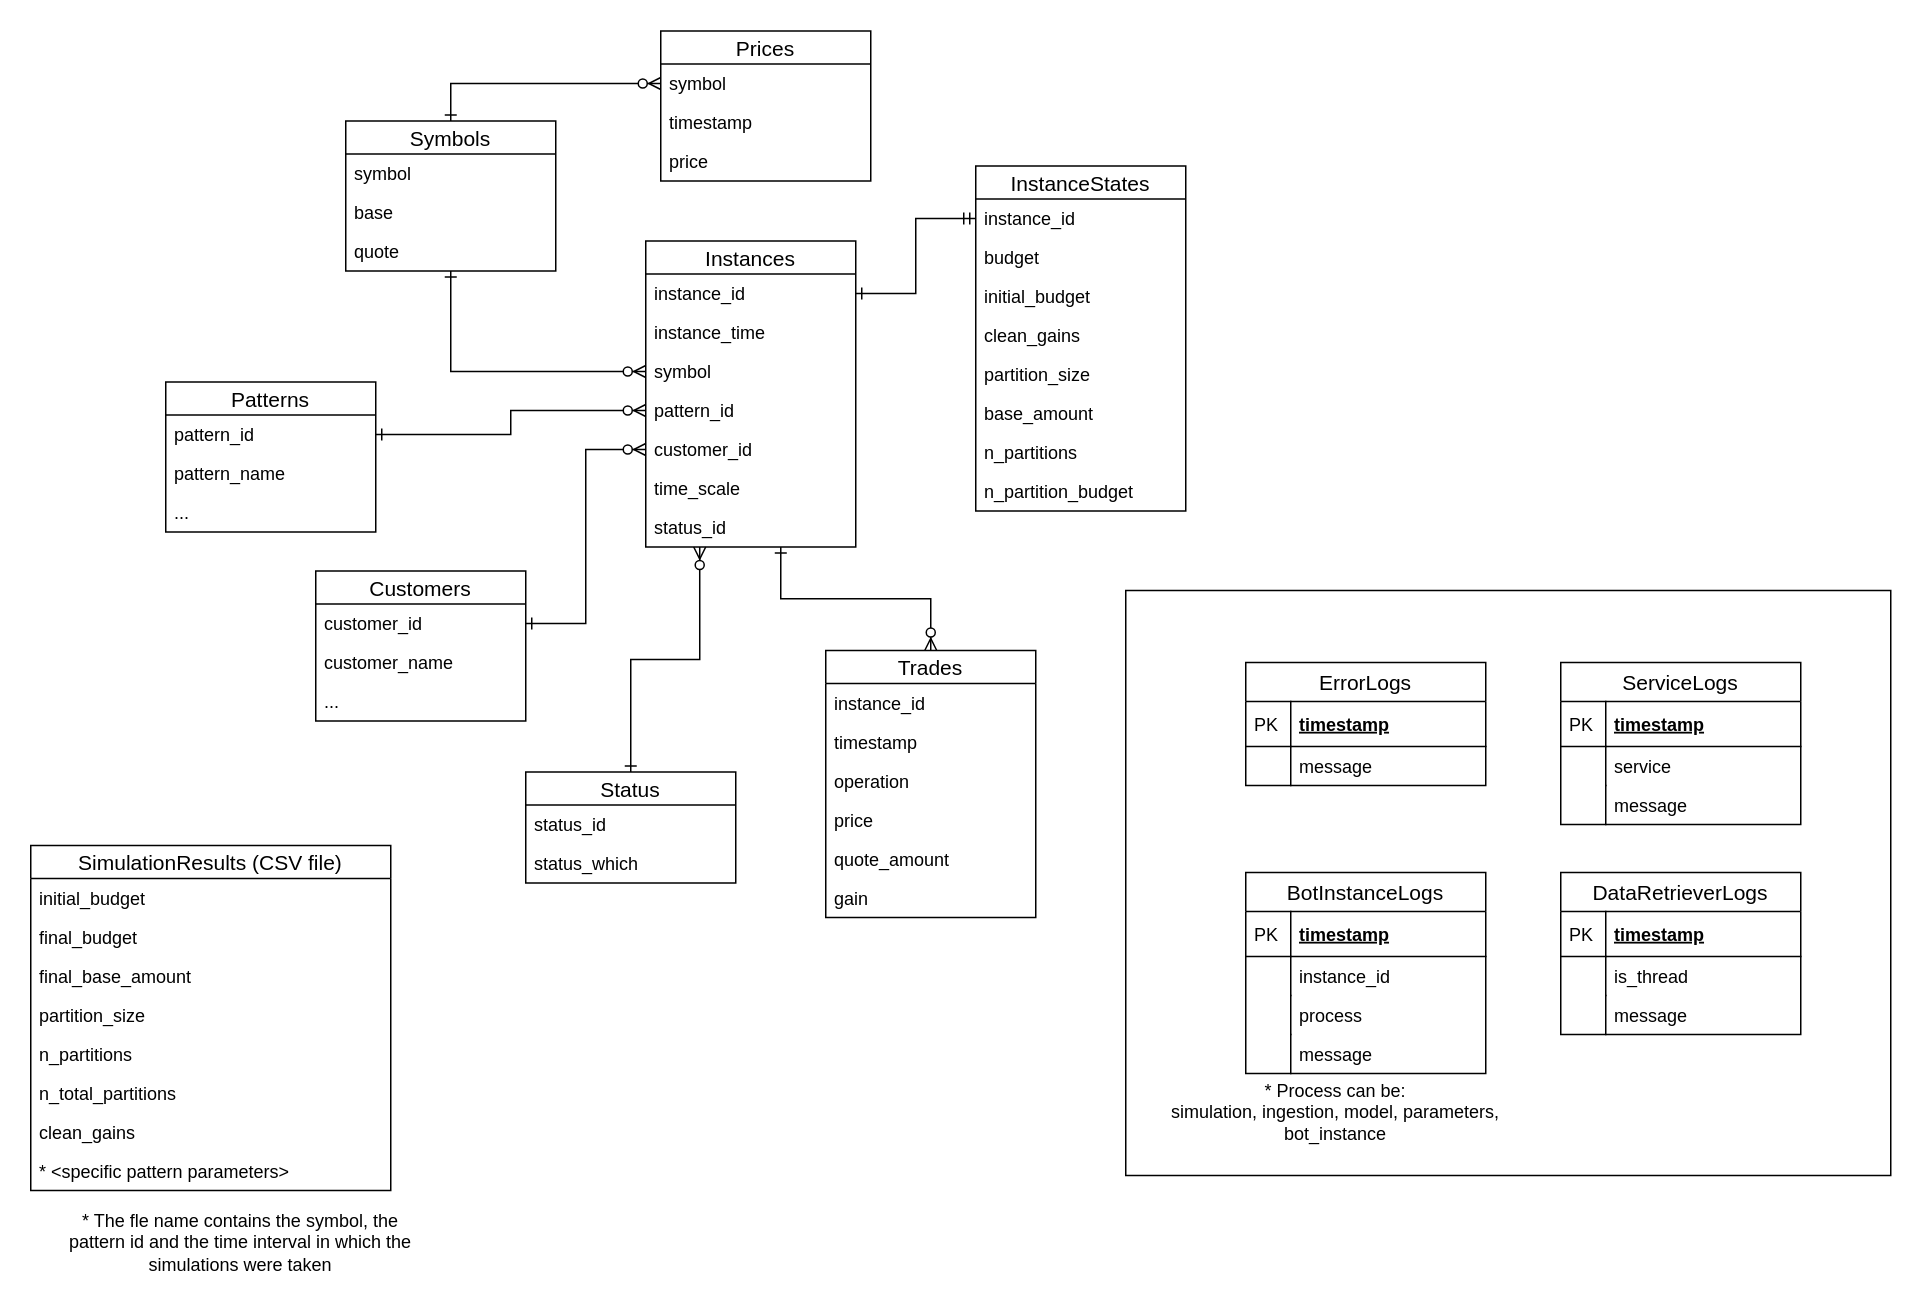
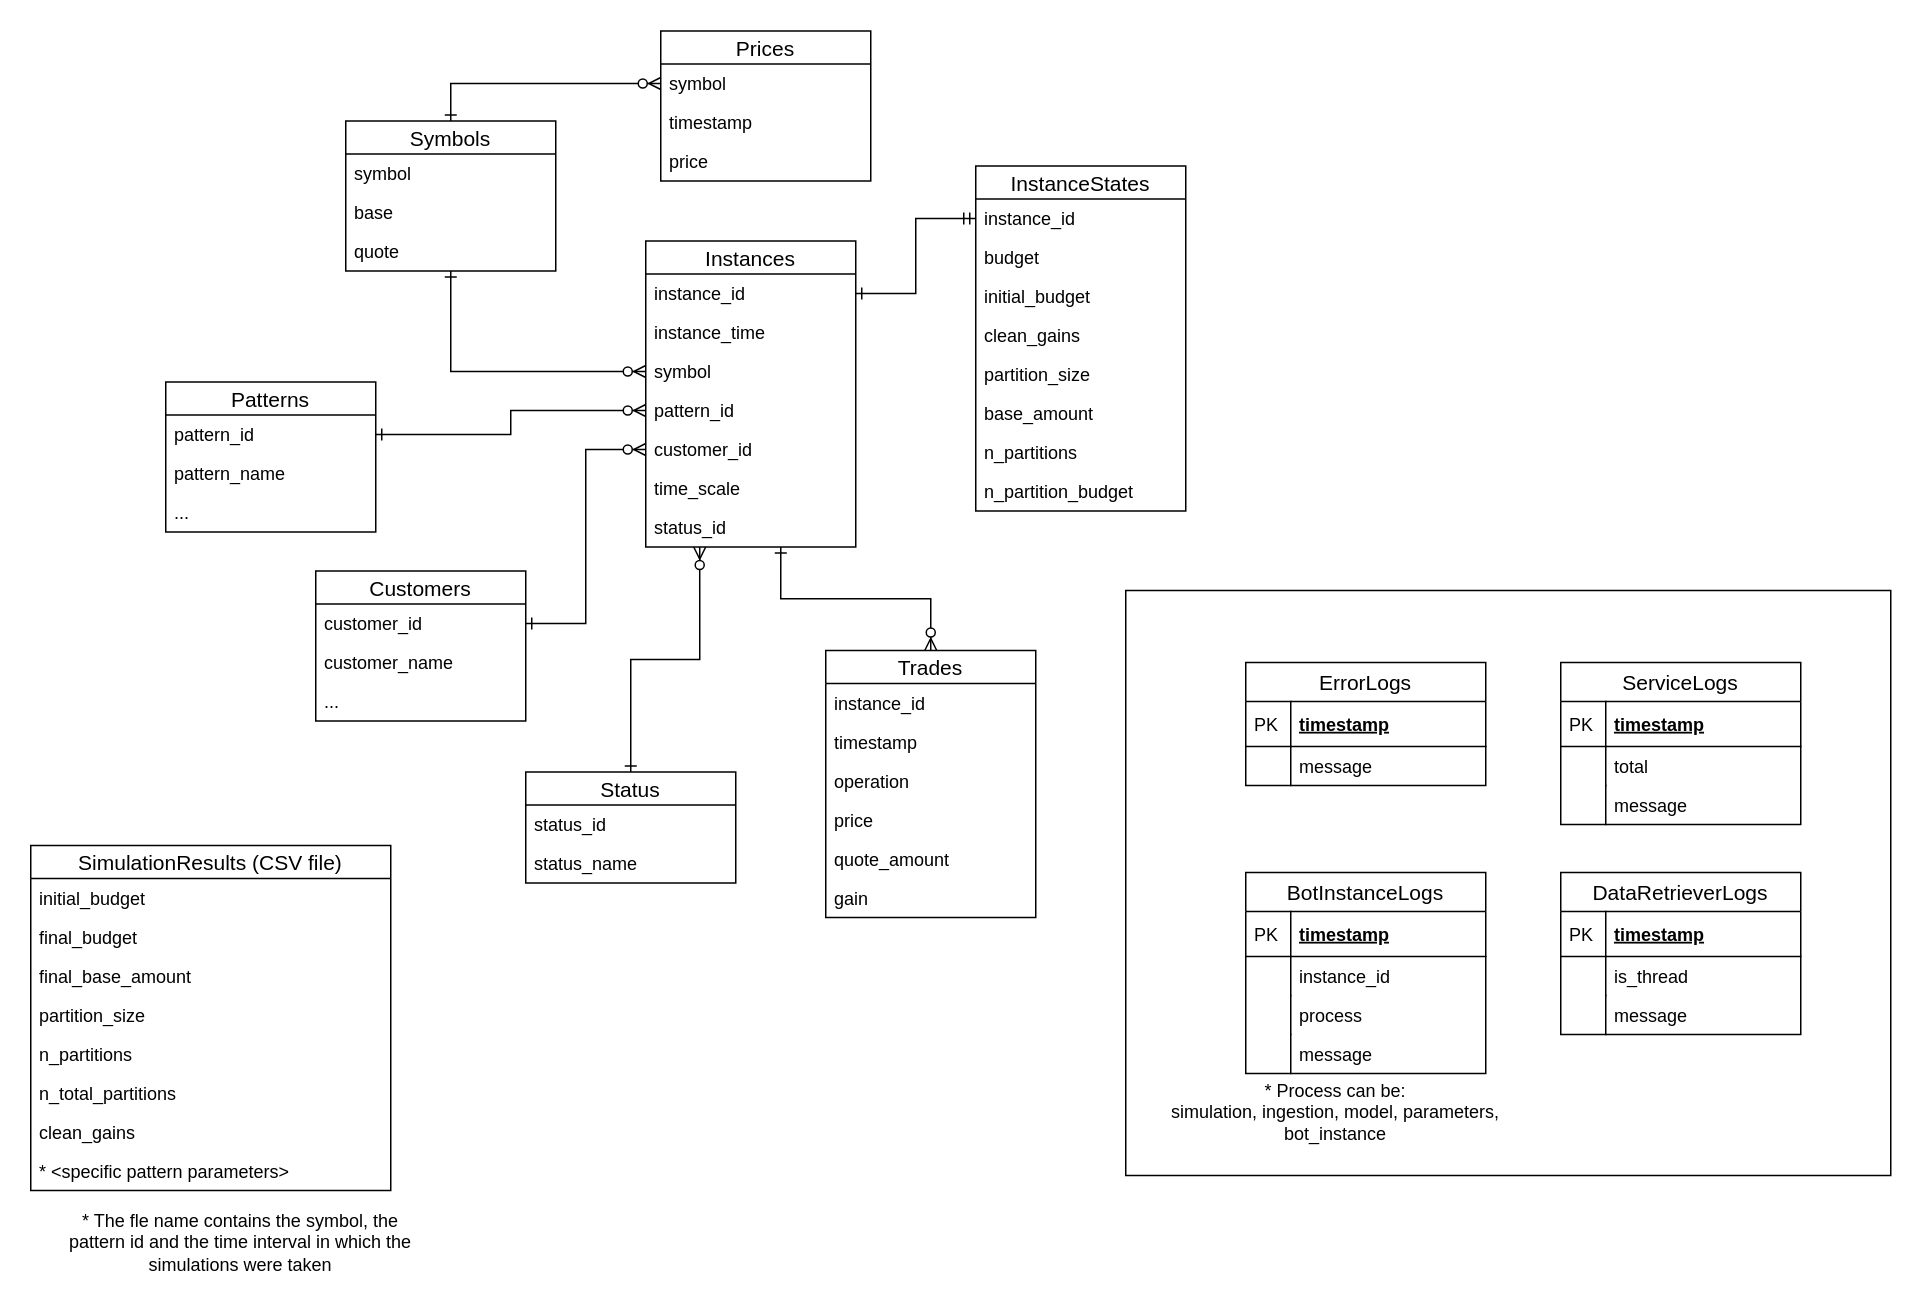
(1647, 767) -> (1637, 767)
(592, 864) -> (589, 864)
